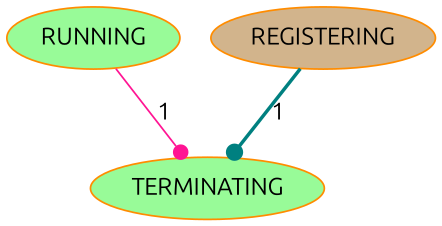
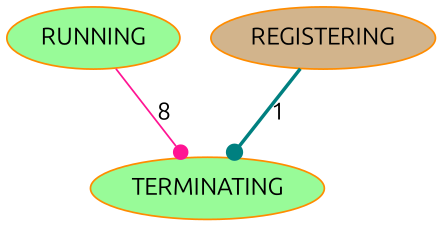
(165, 113) -> (165, 113)
